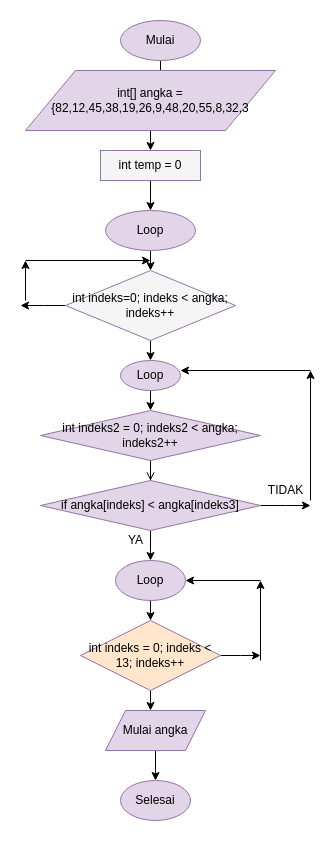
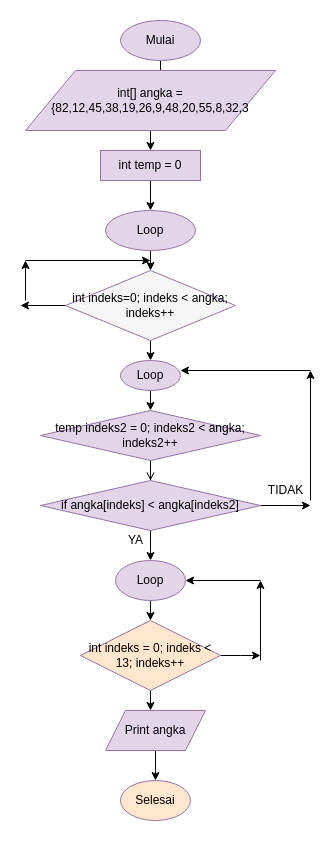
(151, 166) -> (151, 166)
(151, 436) -> (151, 436)
(151, 506) -> (151, 506)
(156, 731) -> (156, 731)
(156, 801) -> (156, 801)
